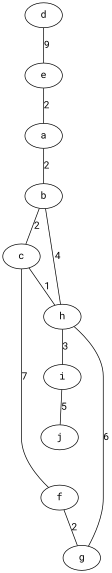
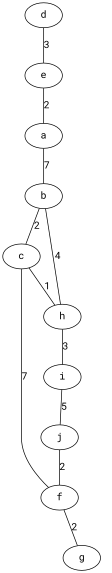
(47, 45) -> (47, 45)
(47, 166) -> (47, 166)
(103, 433) -> none
none -> (60, 467)
